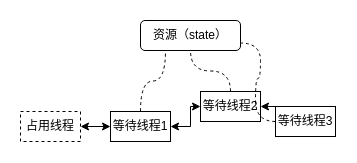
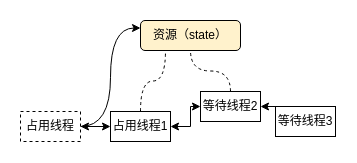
(191, 36) -> (191, 36)
none -> (111, 74)
(256, 82) -> none
(141, 127) -> (141, 127)
